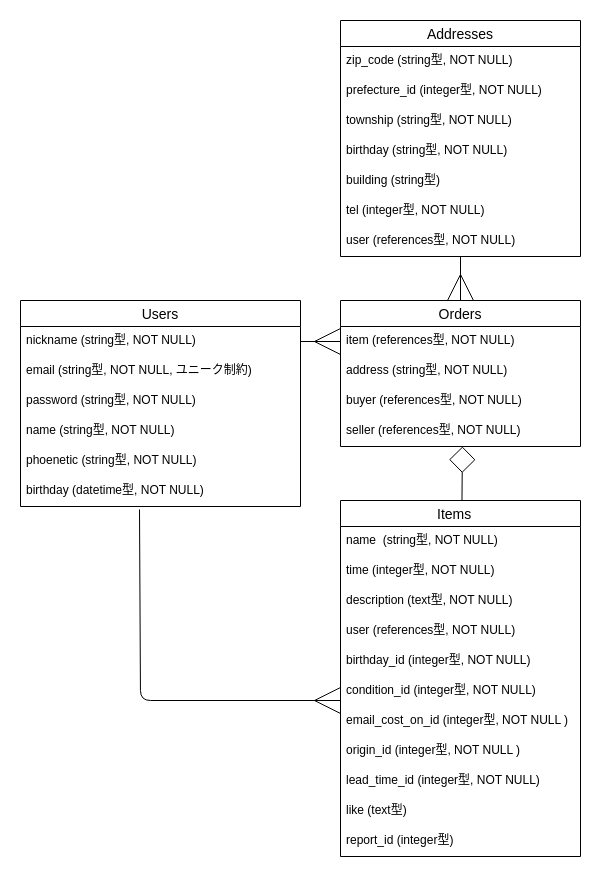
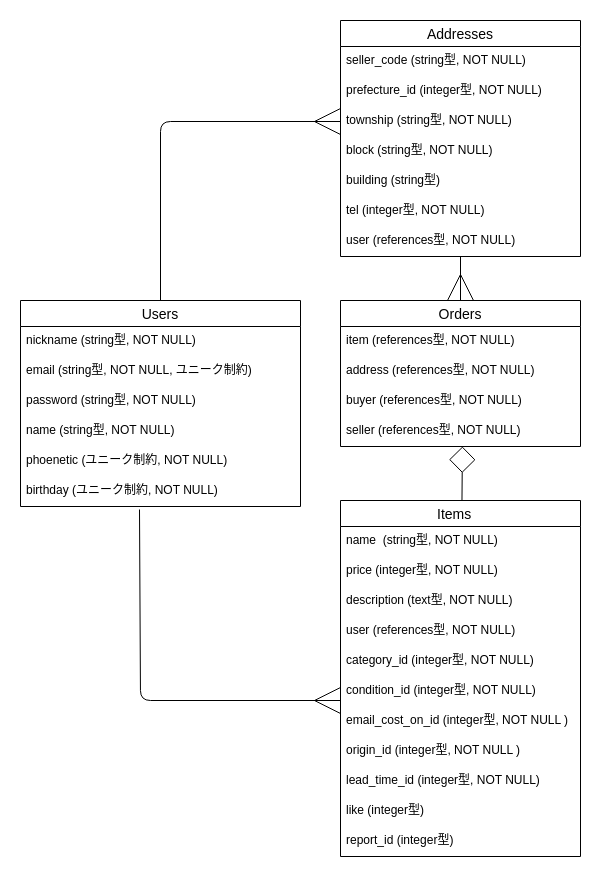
(433, 60) -> (442, 60)
none -> (162, 125)
(433, 150) -> (423, 150)
(320, 342) -> none
(432, 370) -> (447, 370)
(118, 460) -> (130, 460)
(120, 490) -> (125, 490)
(425, 570) -> (428, 570)
(445, 660) -> (447, 660)
(384, 810) -> (393, 810)
